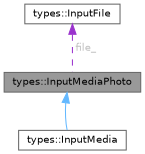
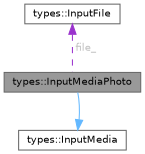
(66, 117) -> (79, 106)
